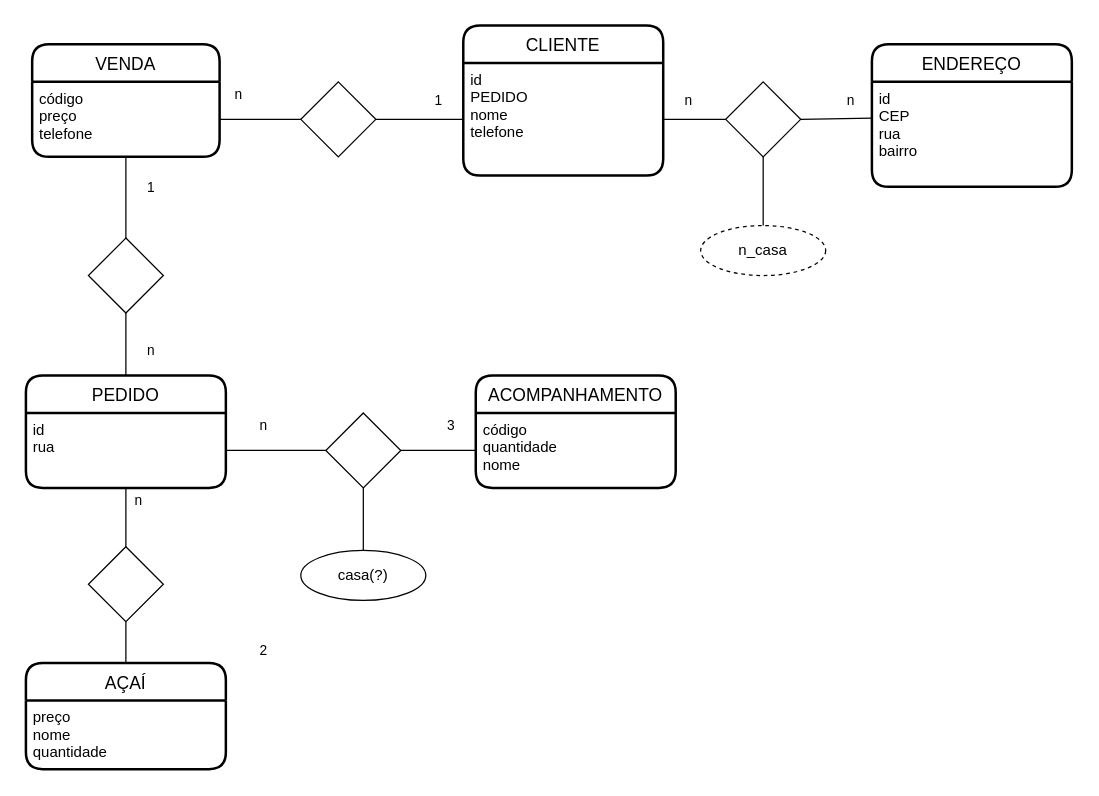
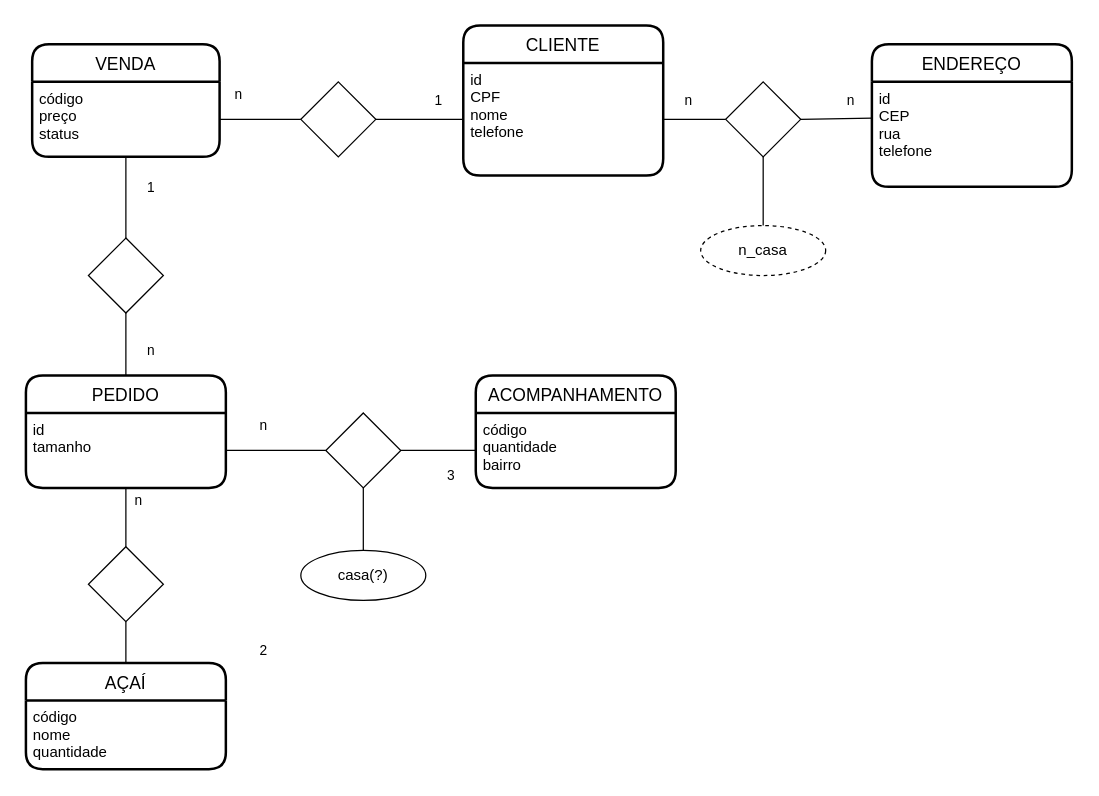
(476, 80) -> (476, 80)
(62, 99) -> (62, 99)
(885, 99) -> (885, 99)
(451, 426) -> (451, 476)
(39, 430) -> (39, 430)
(506, 430) -> (506, 430)
(54, 718) -> (56, 718)
